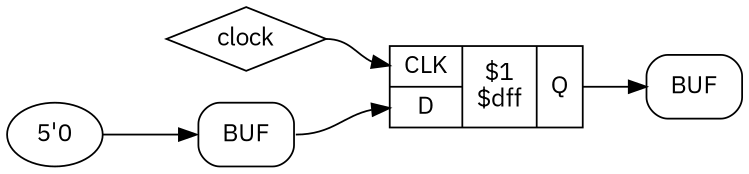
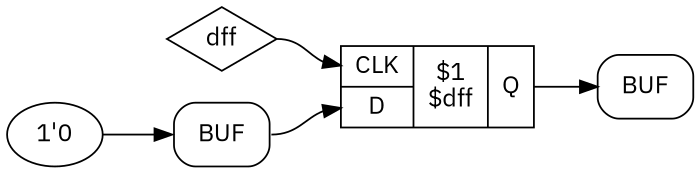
(246, 39) -> (222, 39)
(55, 135) -> (55, 135)
